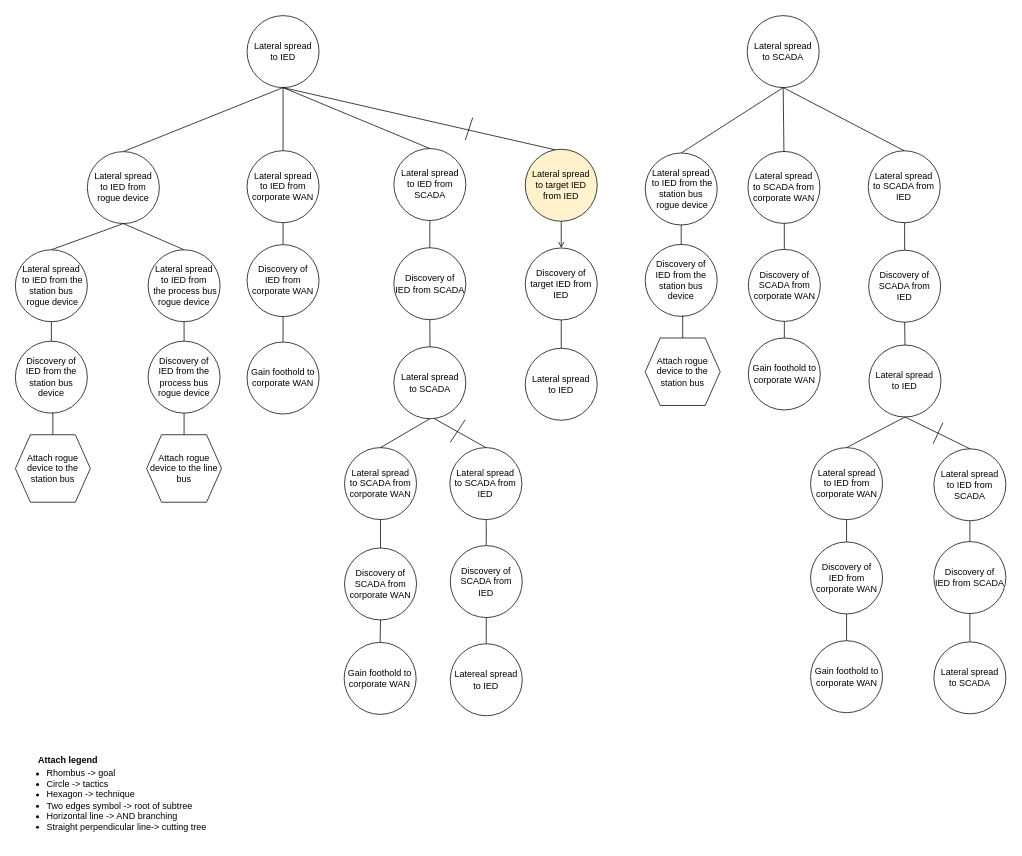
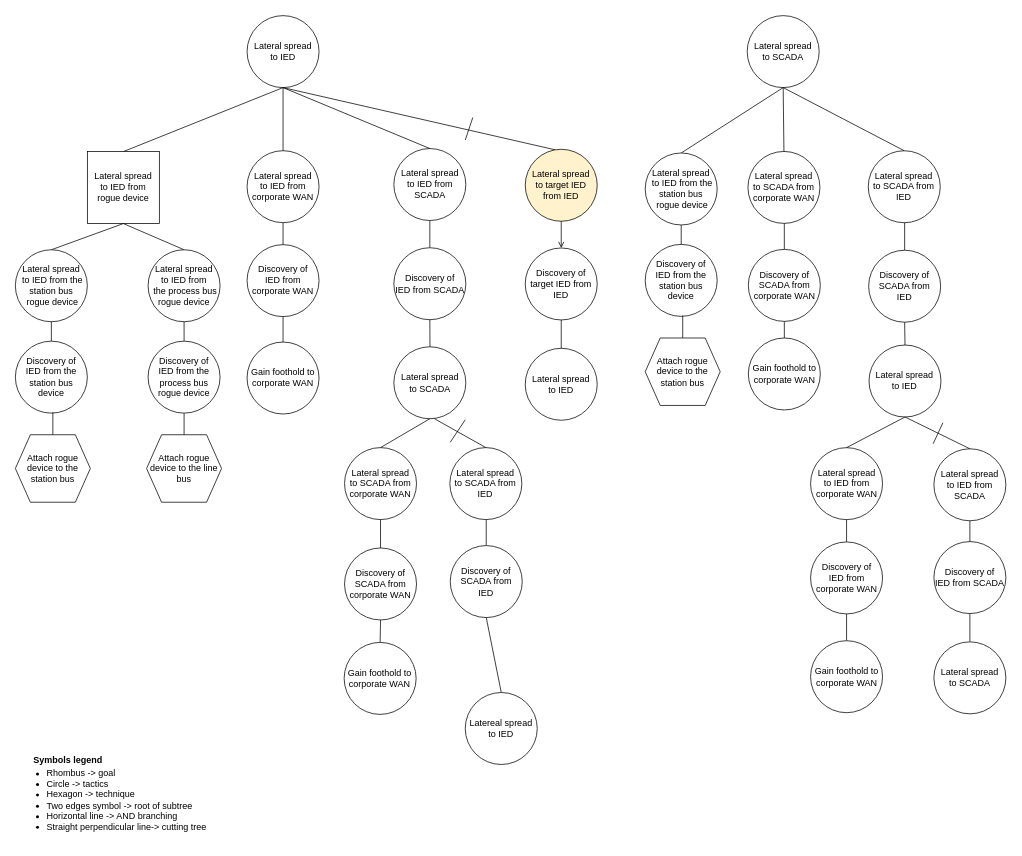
(123, 187) -> (123, 187)
(486, 680) -> (501, 728)
(68, 757) -> (68, 757)
